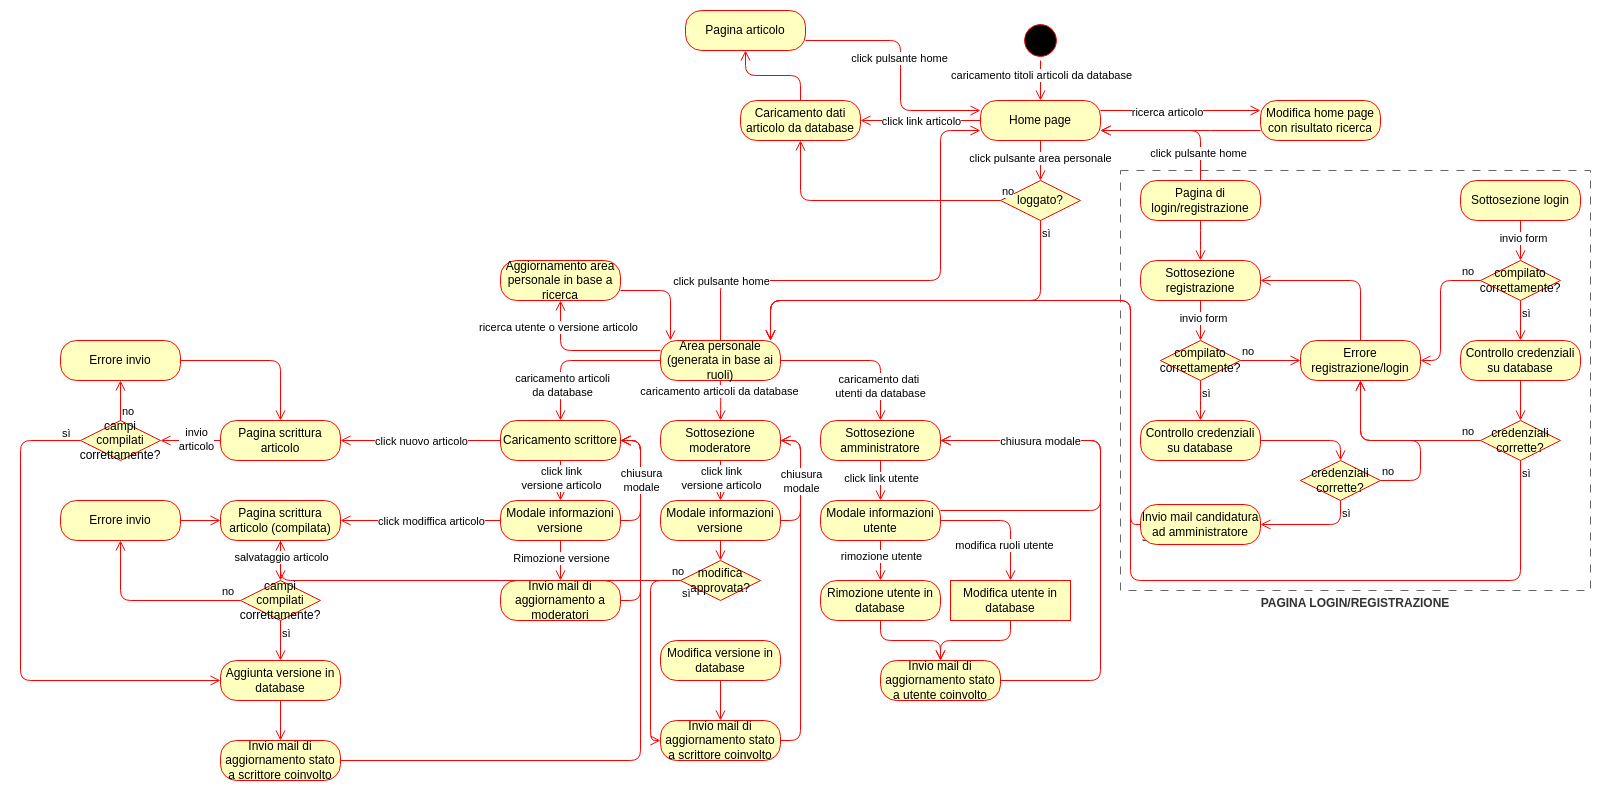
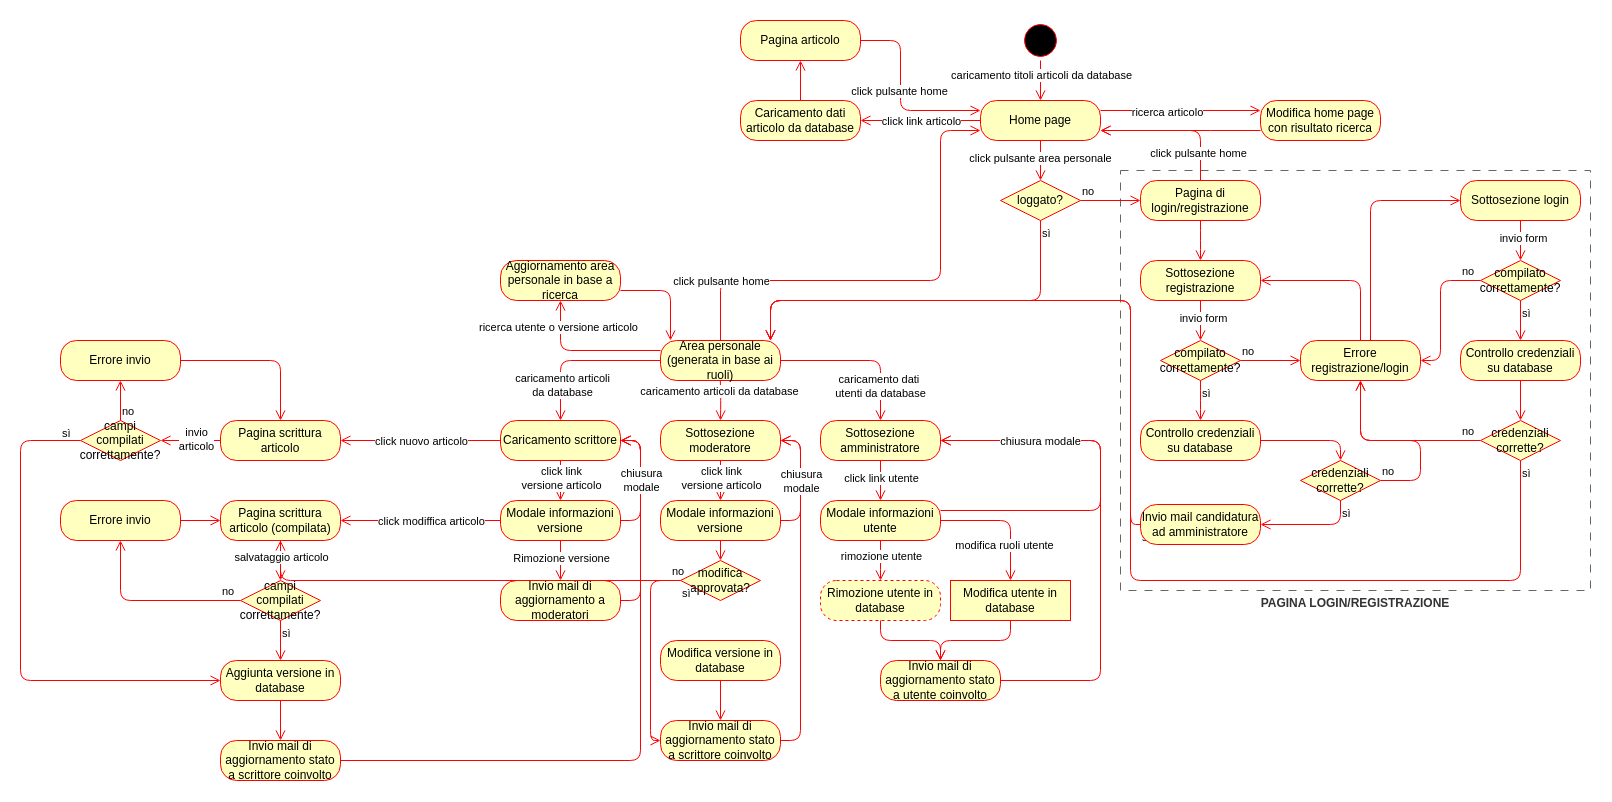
(746, 31) -> (801, 41)
(878, 201) -> (1109, 201)
none -> (1371, 233)
(881, 601) -> (881, 601)
